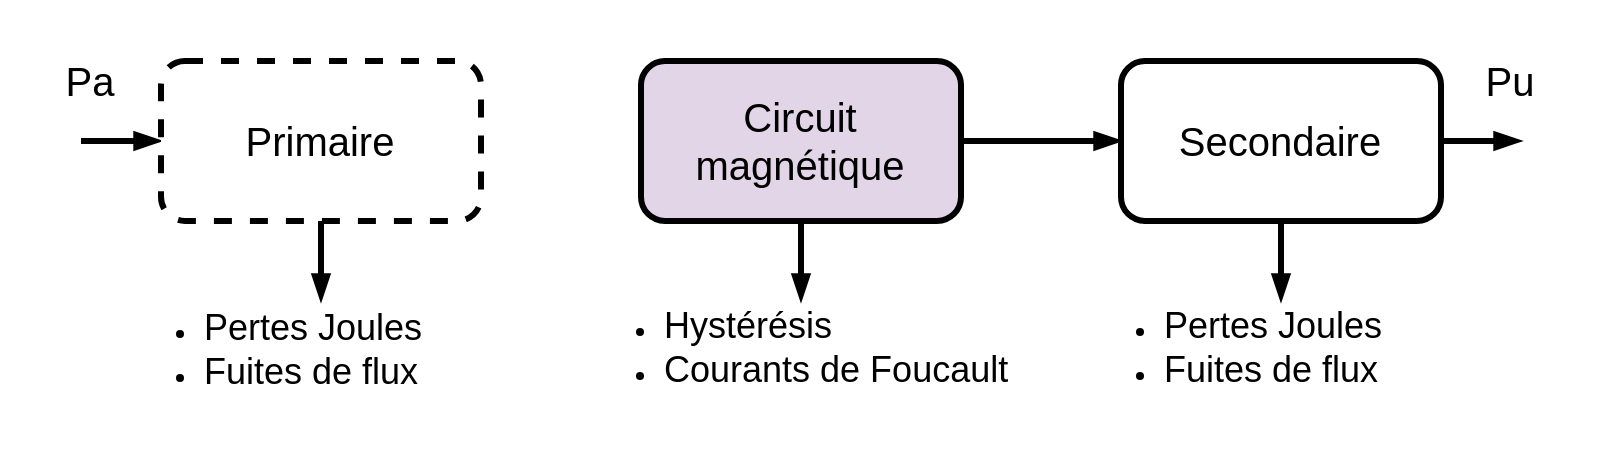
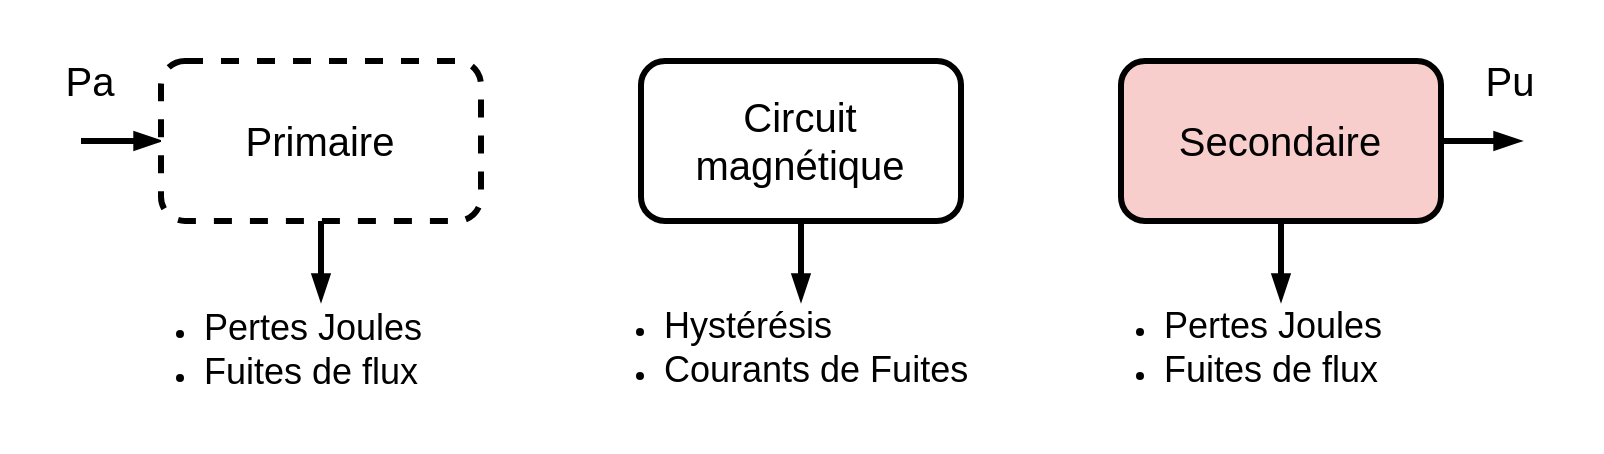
(801, 141) -> (801, 141)
(1029, 141) -> none
(1281, 141) -> (1281, 141)
(710, 349) -> (697, 349)
